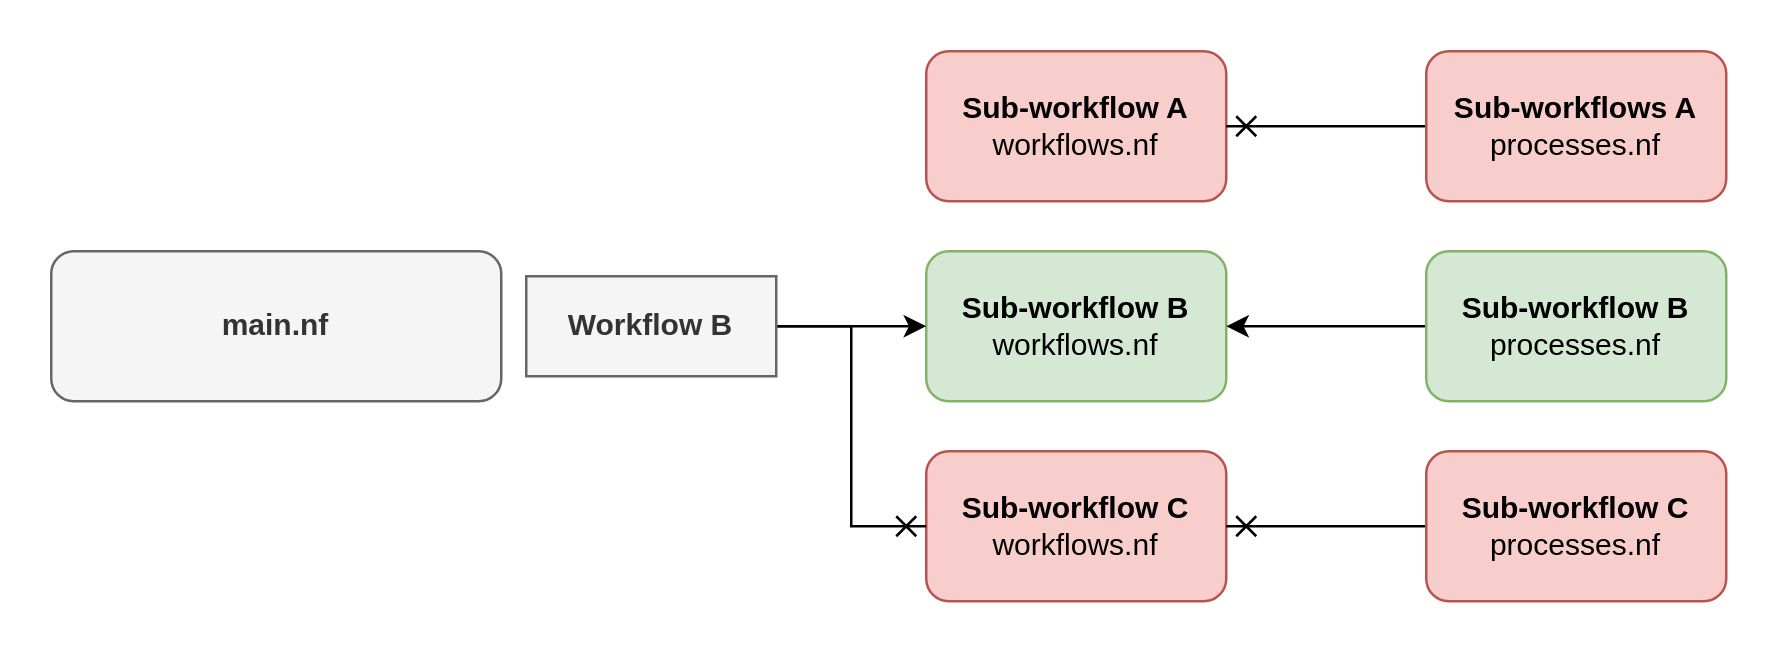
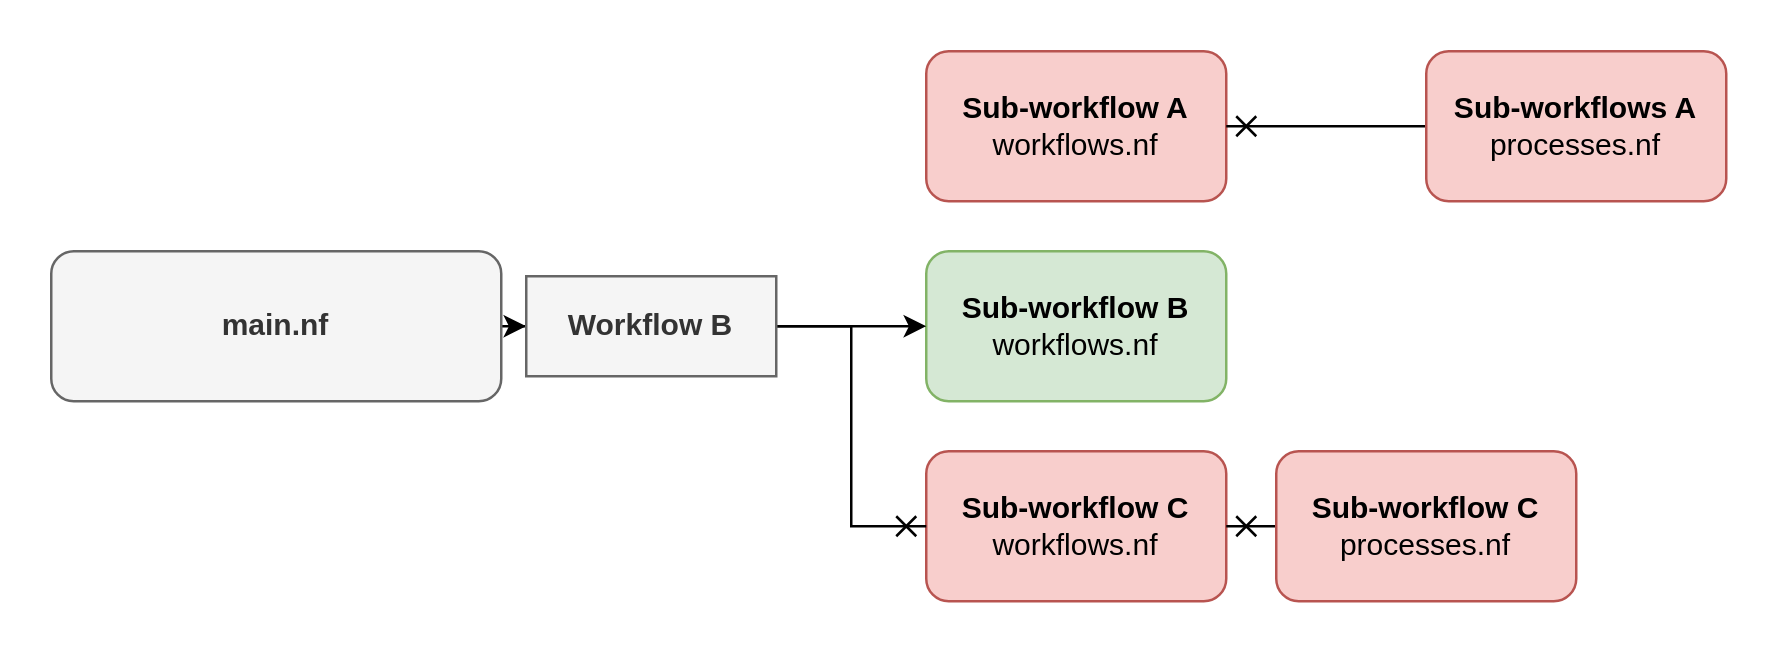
none -> (513, 326)
(1334, 326) -> none
(1576, 326) -> none
(1576, 526) -> (1426, 526)
